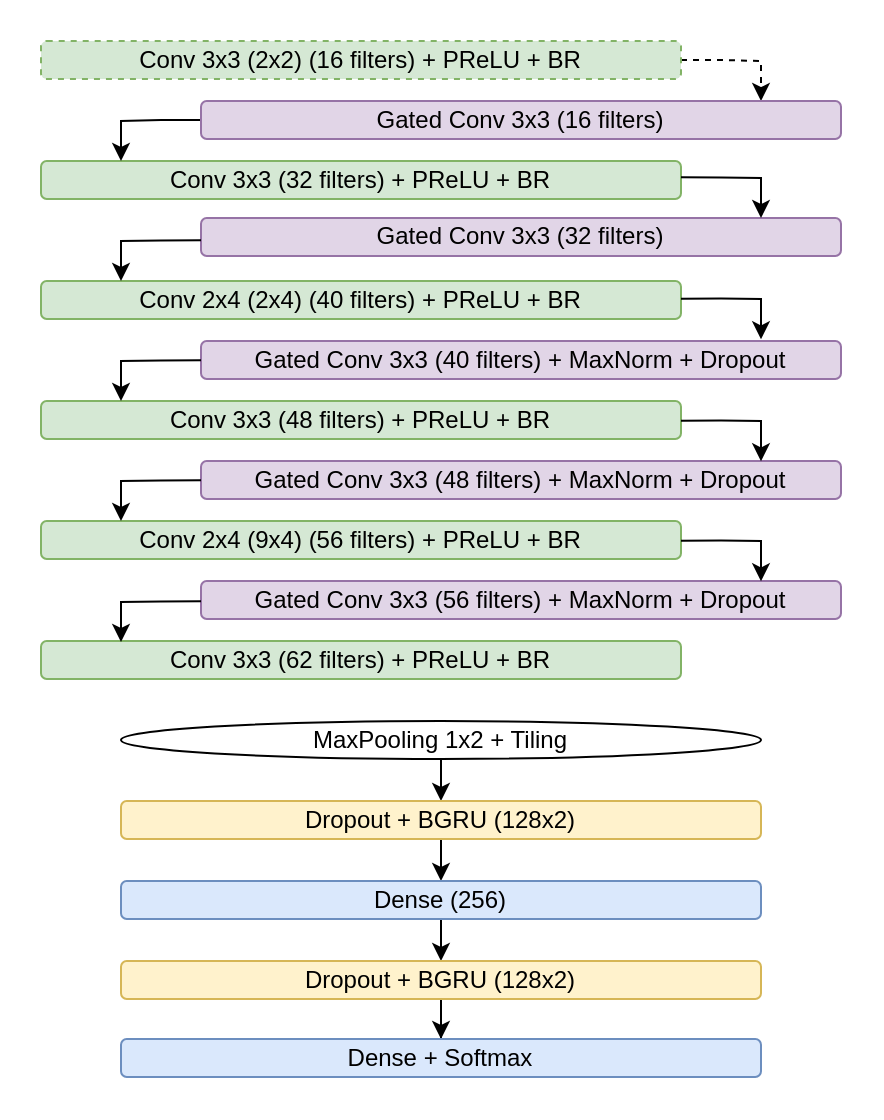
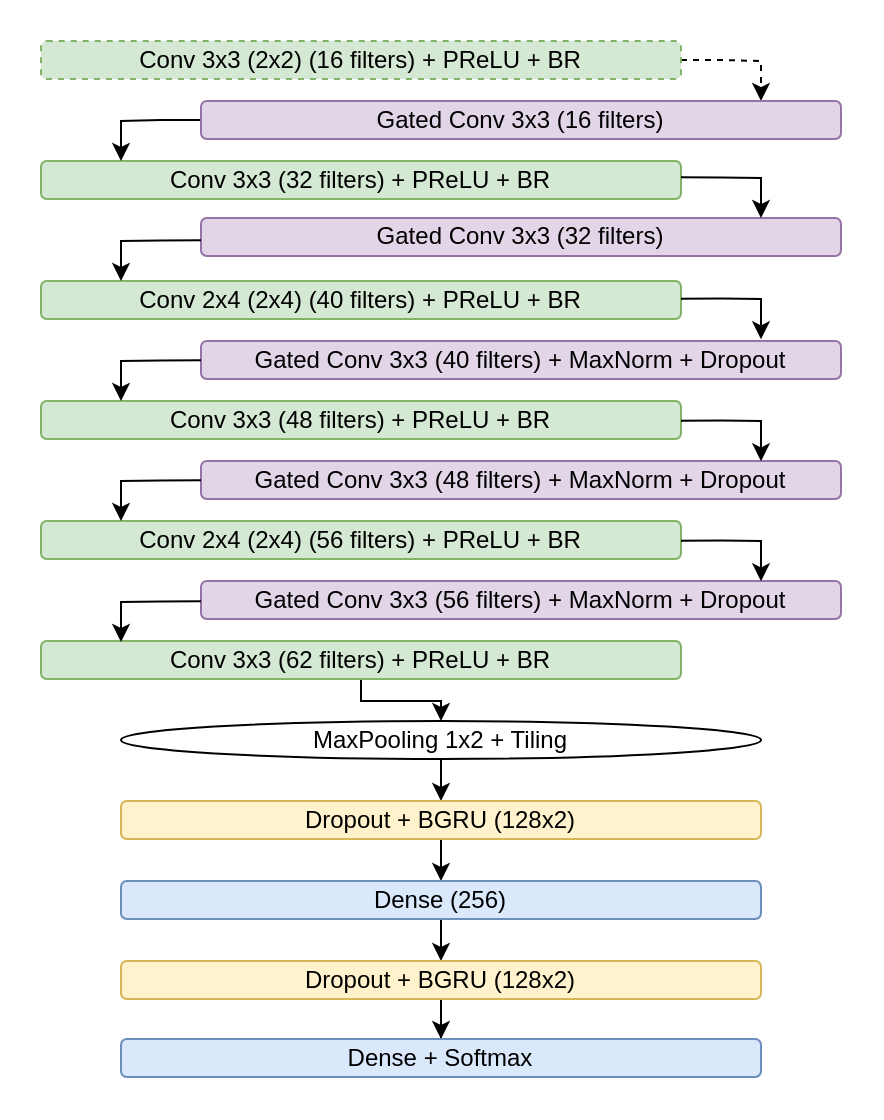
(361, 541) -> (361, 541)
none -> (393, 701)
